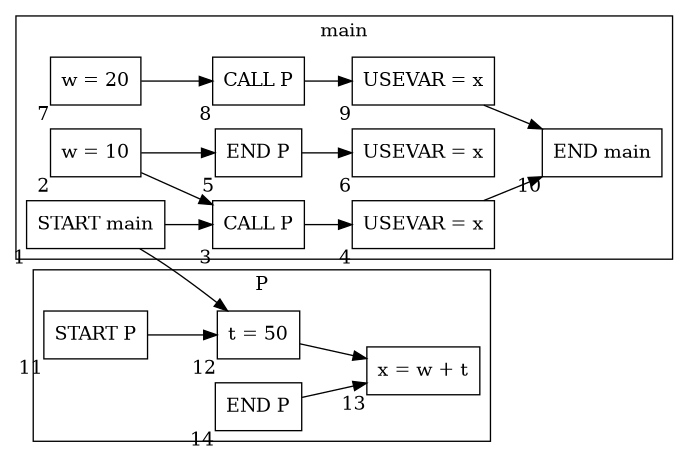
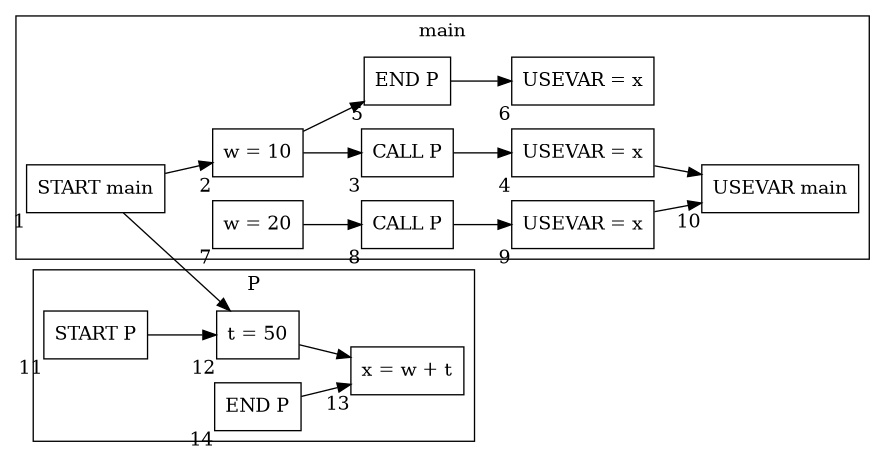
(602, 153) -> (780, 189)
(182, 225) -> (182, 170)
